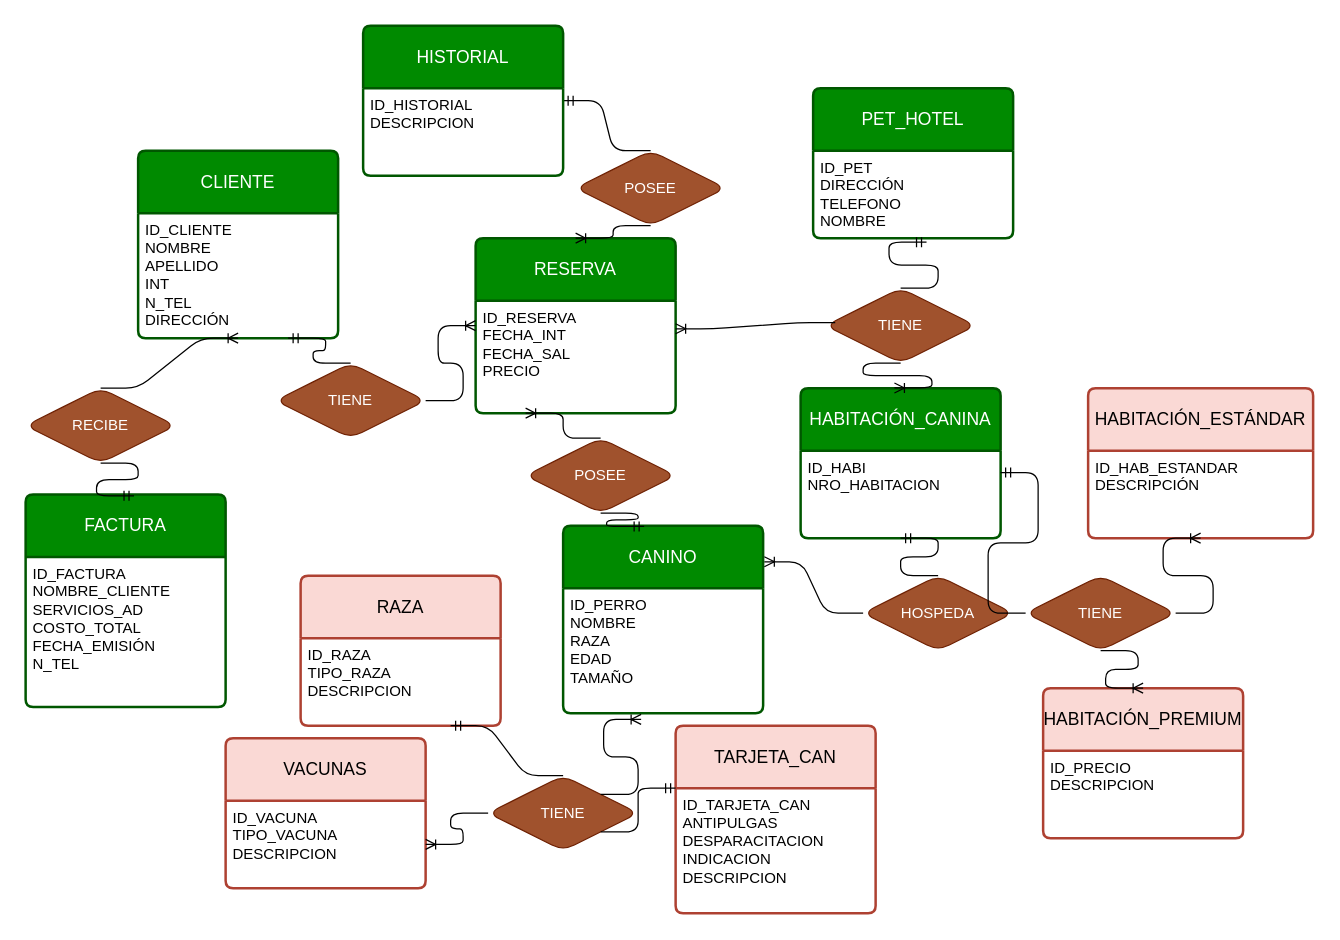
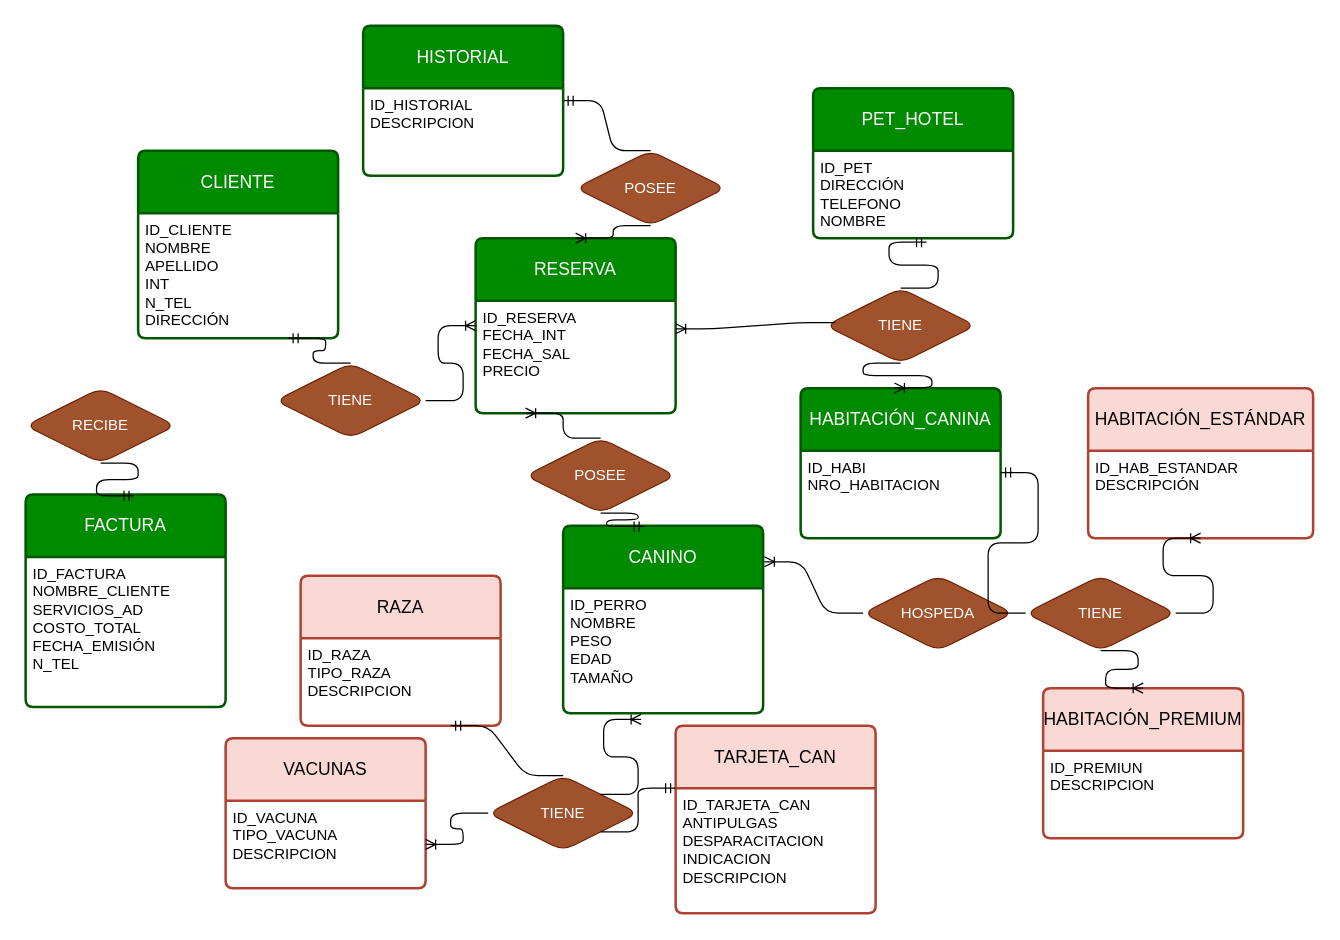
(155, 375) -> none
(901, 562) -> none
(604, 642) -> (604, 642)
(1097, 777) -> (1097, 777)
